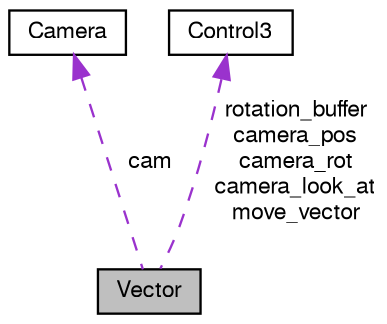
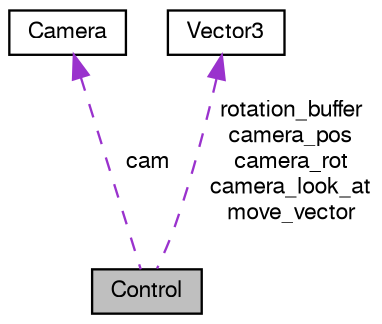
(231, 33) -> (226, 33)
(149, 291) -> (147, 291)
